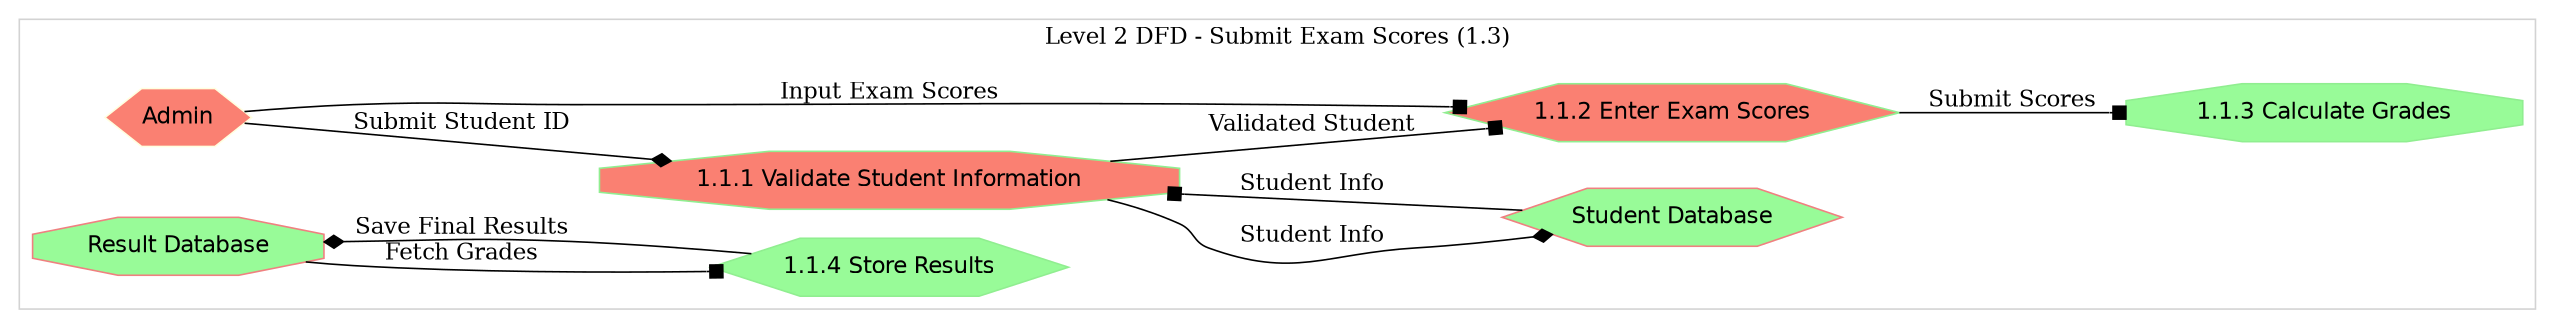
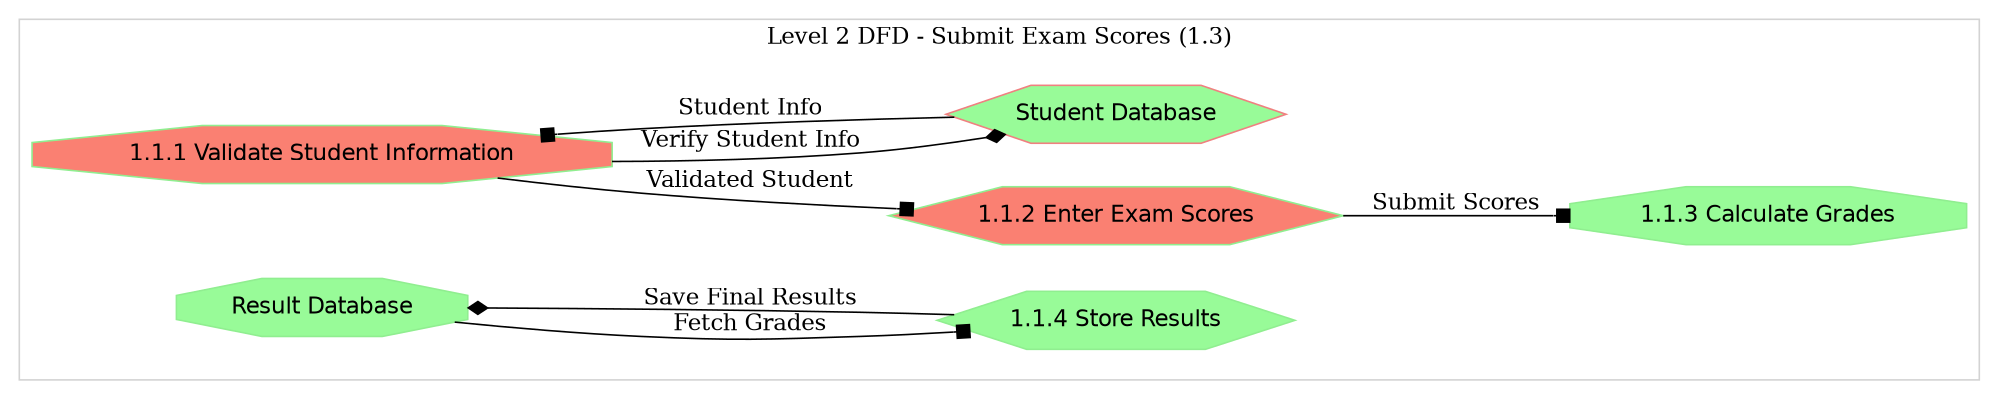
(178, 118) -> none
(1312, 236) -> (750, 141)
(178, 246) -> (322, 307)
